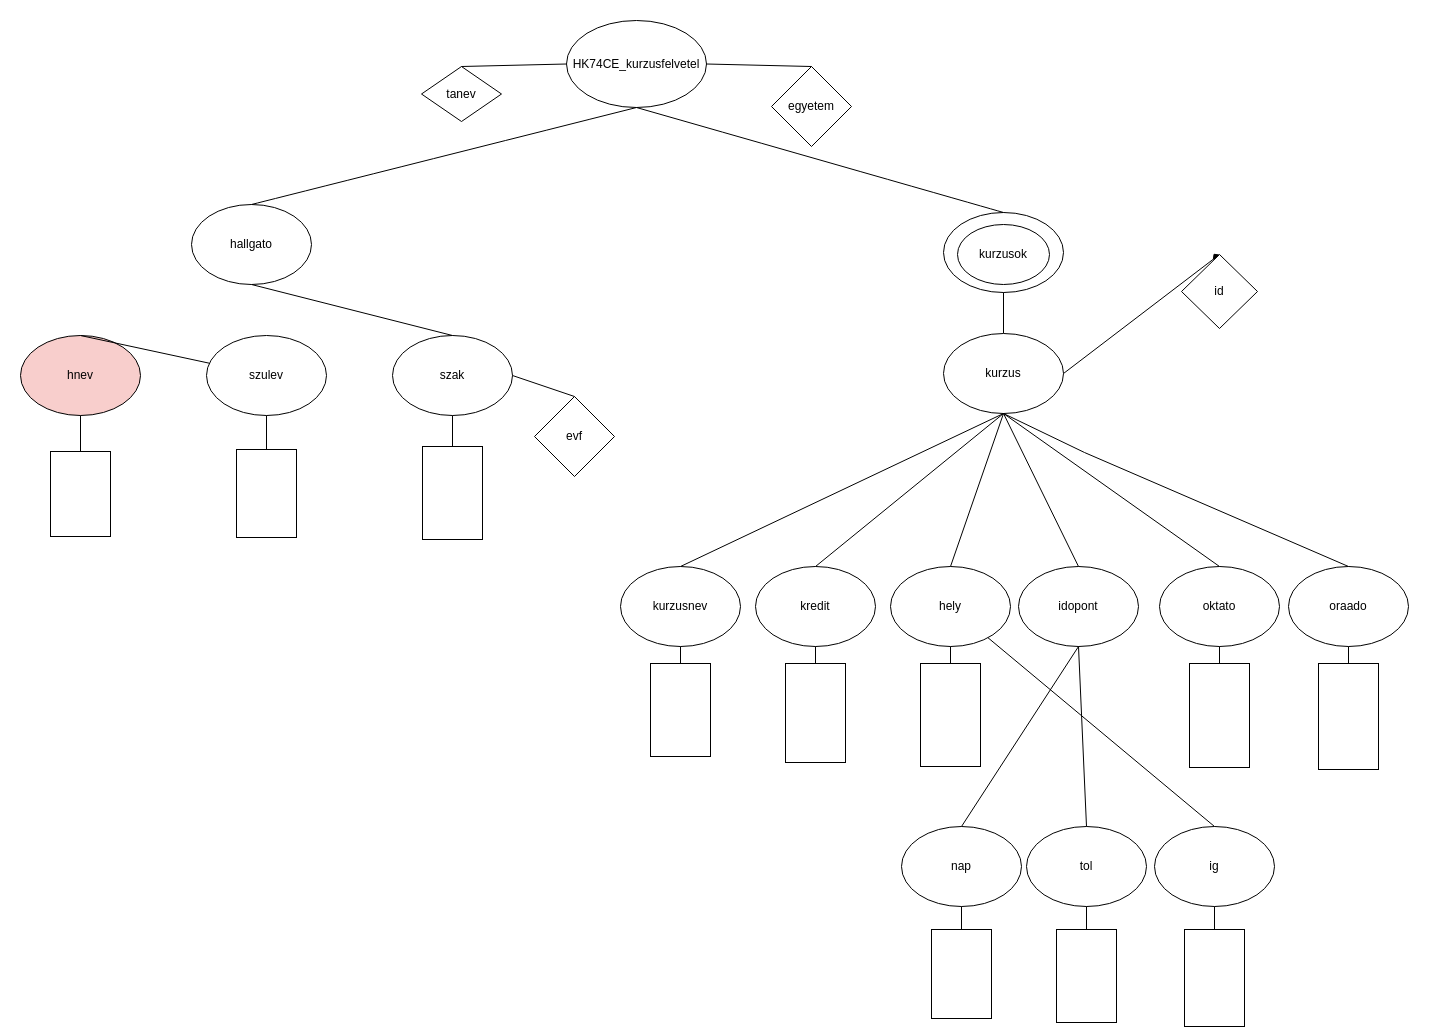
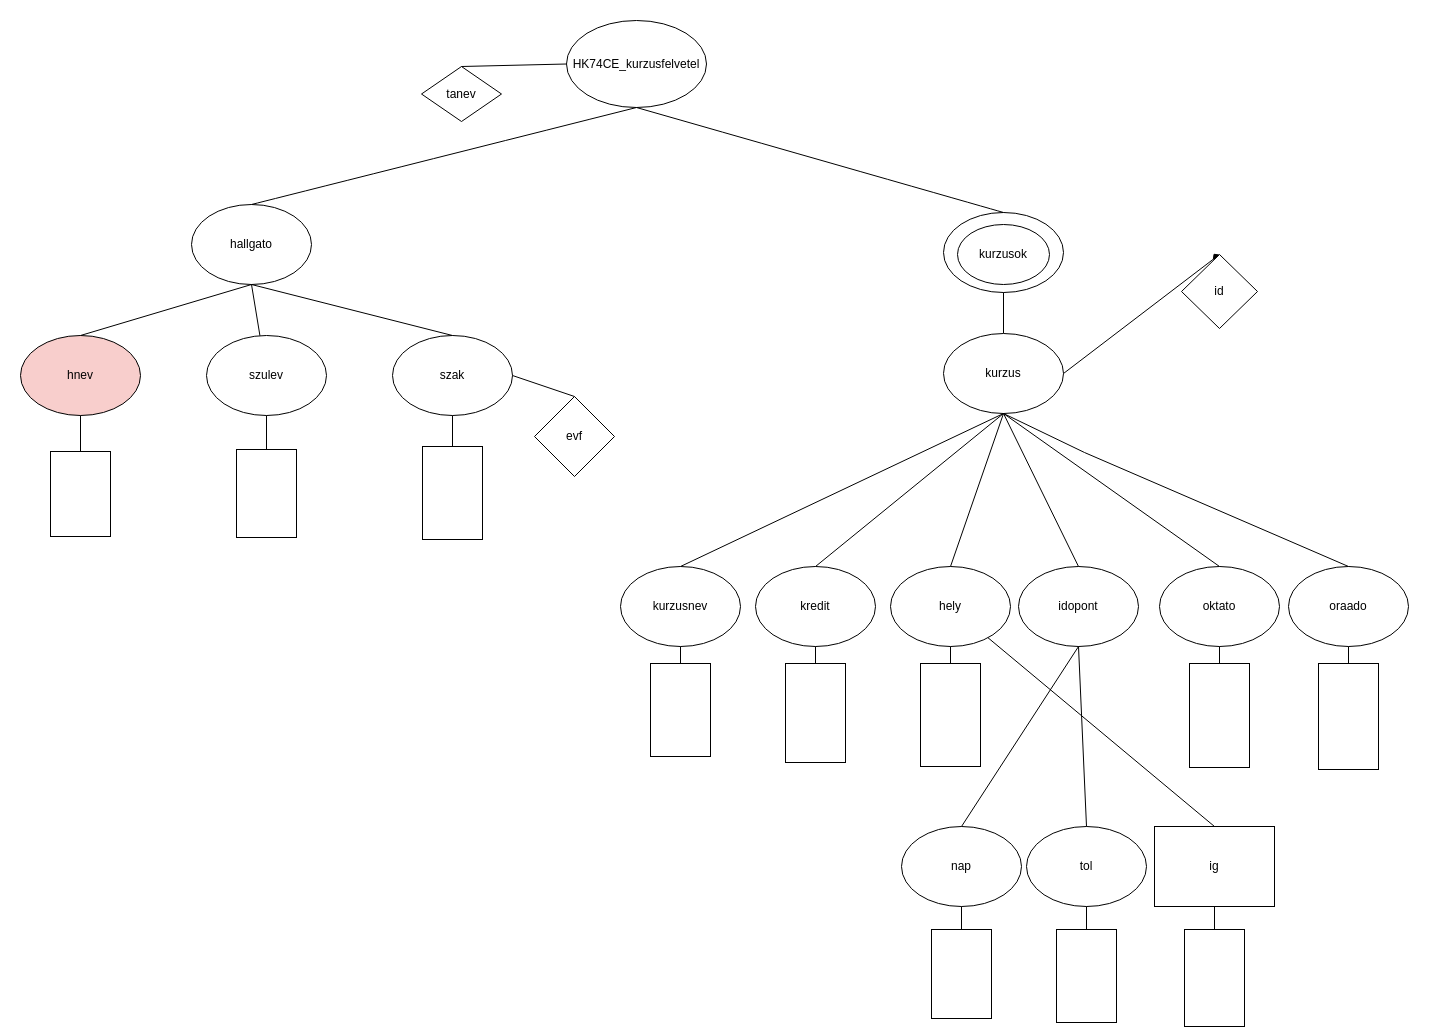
(760, 65) -> none
(812, 107) -> none
none -> (256, 311)
(144, 349) -> (164, 311)
(1215, 867) -> (1215, 867)
